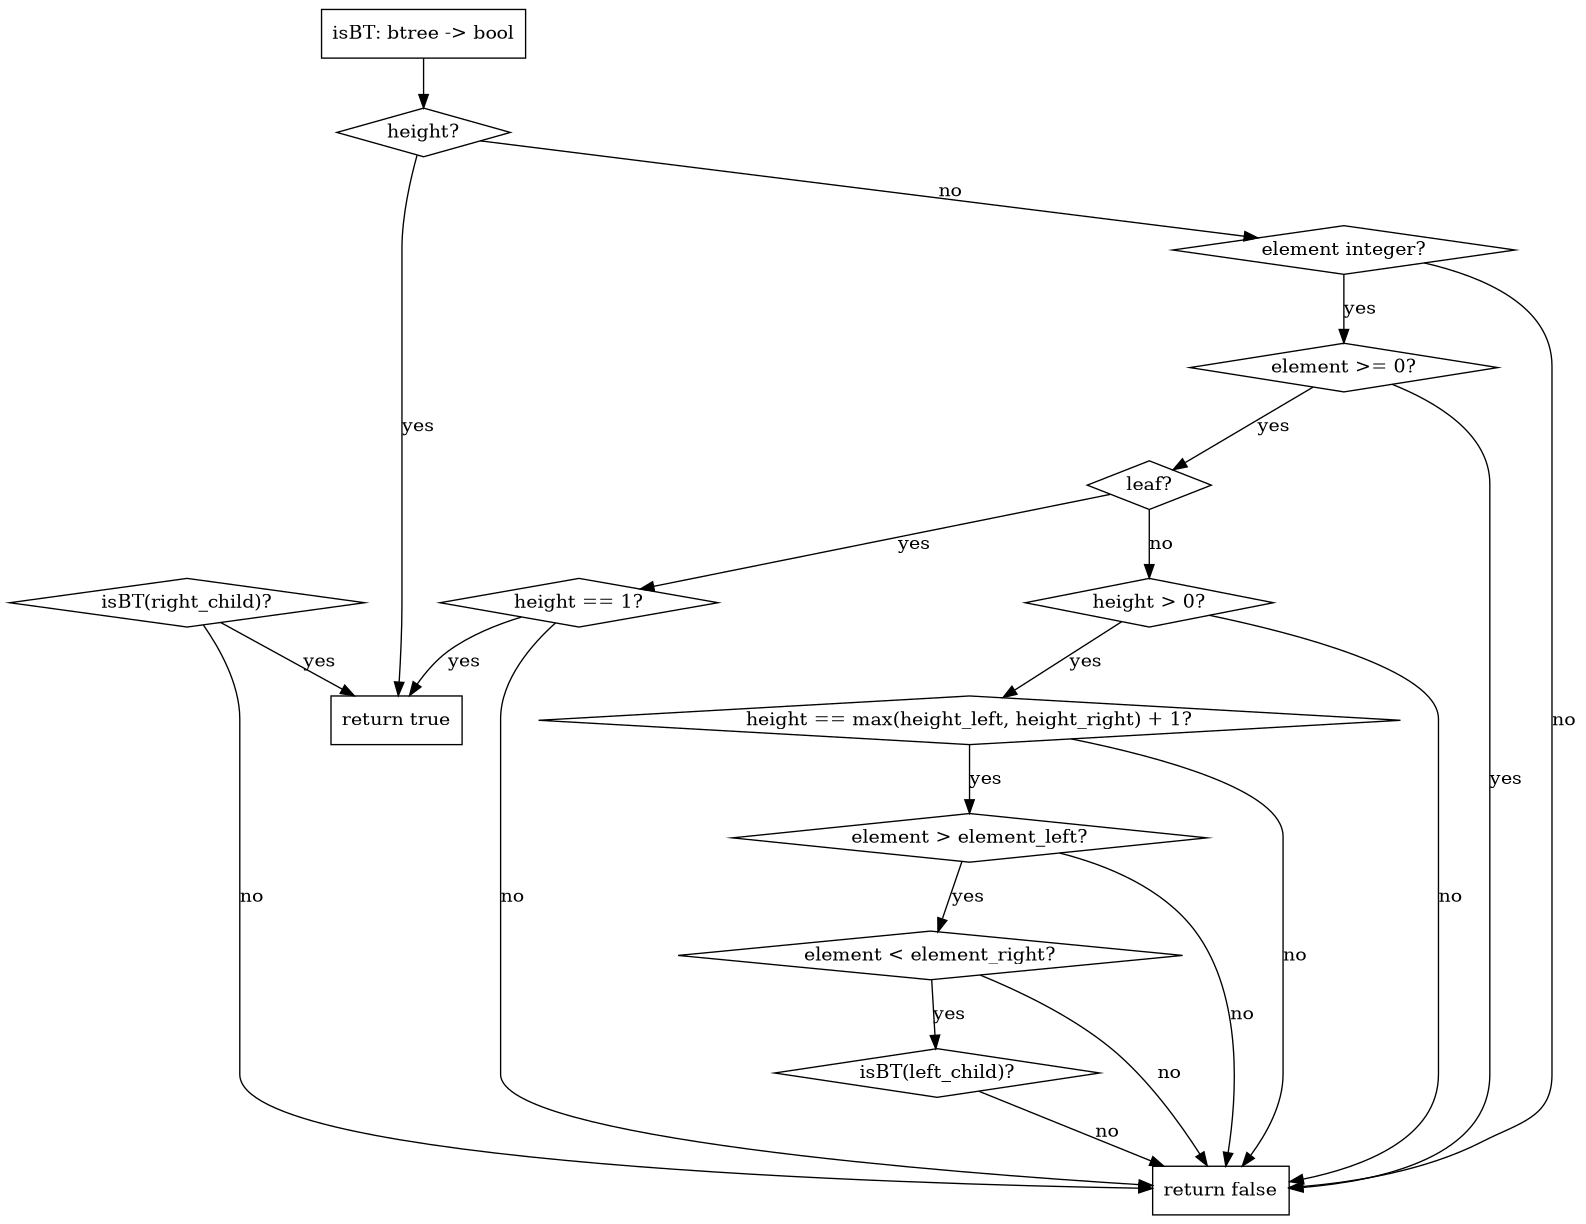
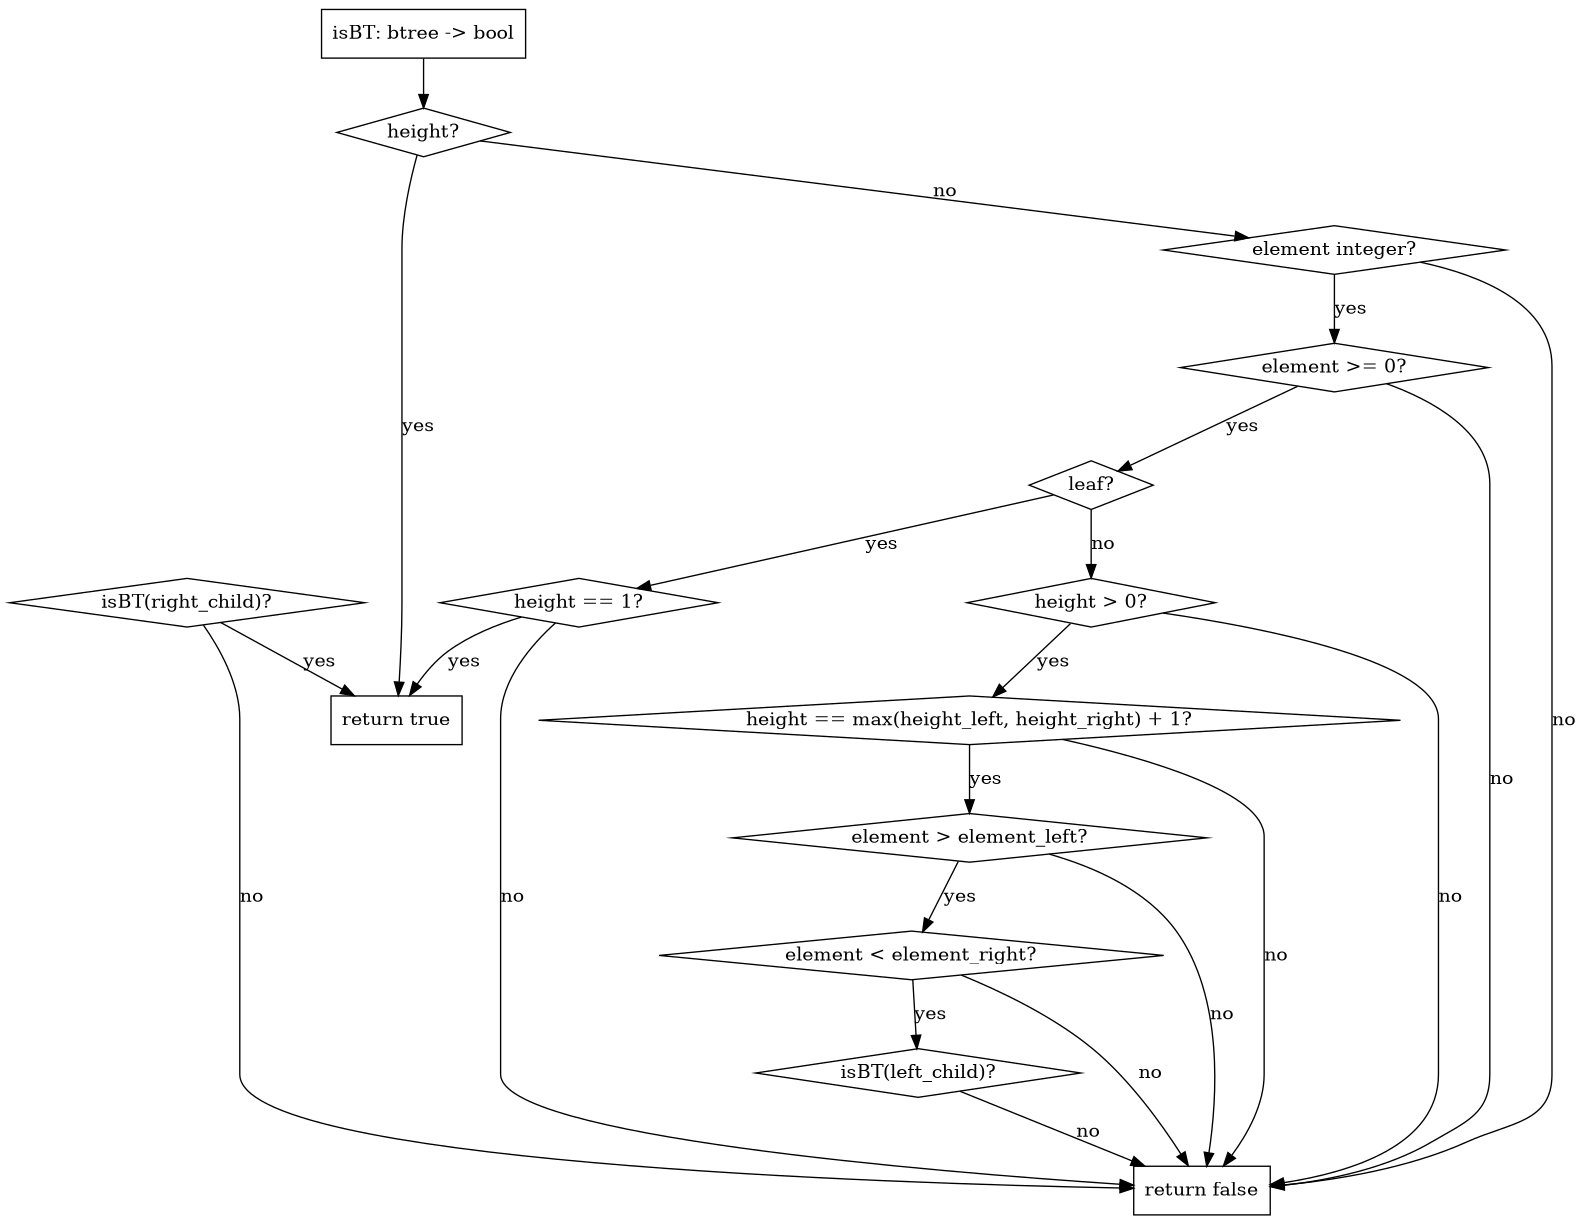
(1507, 779) -> (1502, 779)
